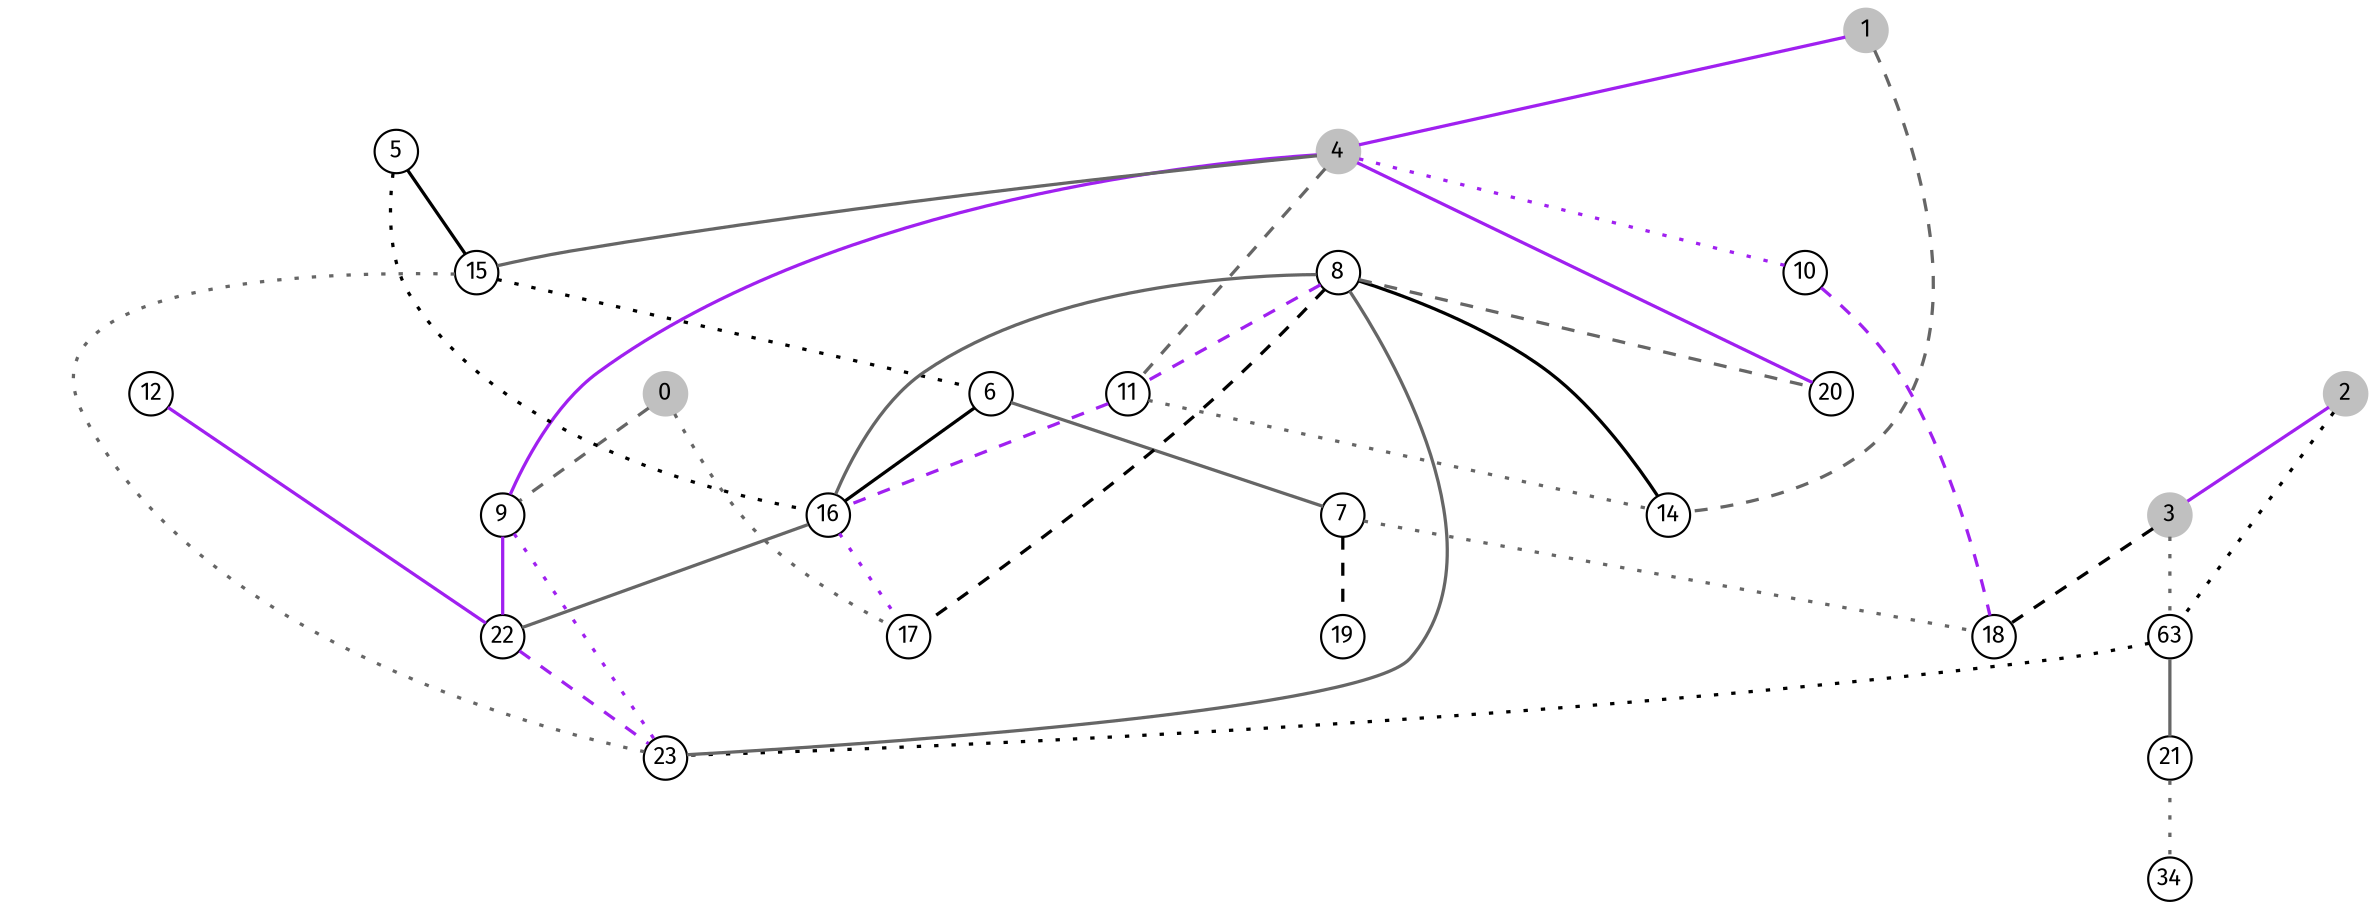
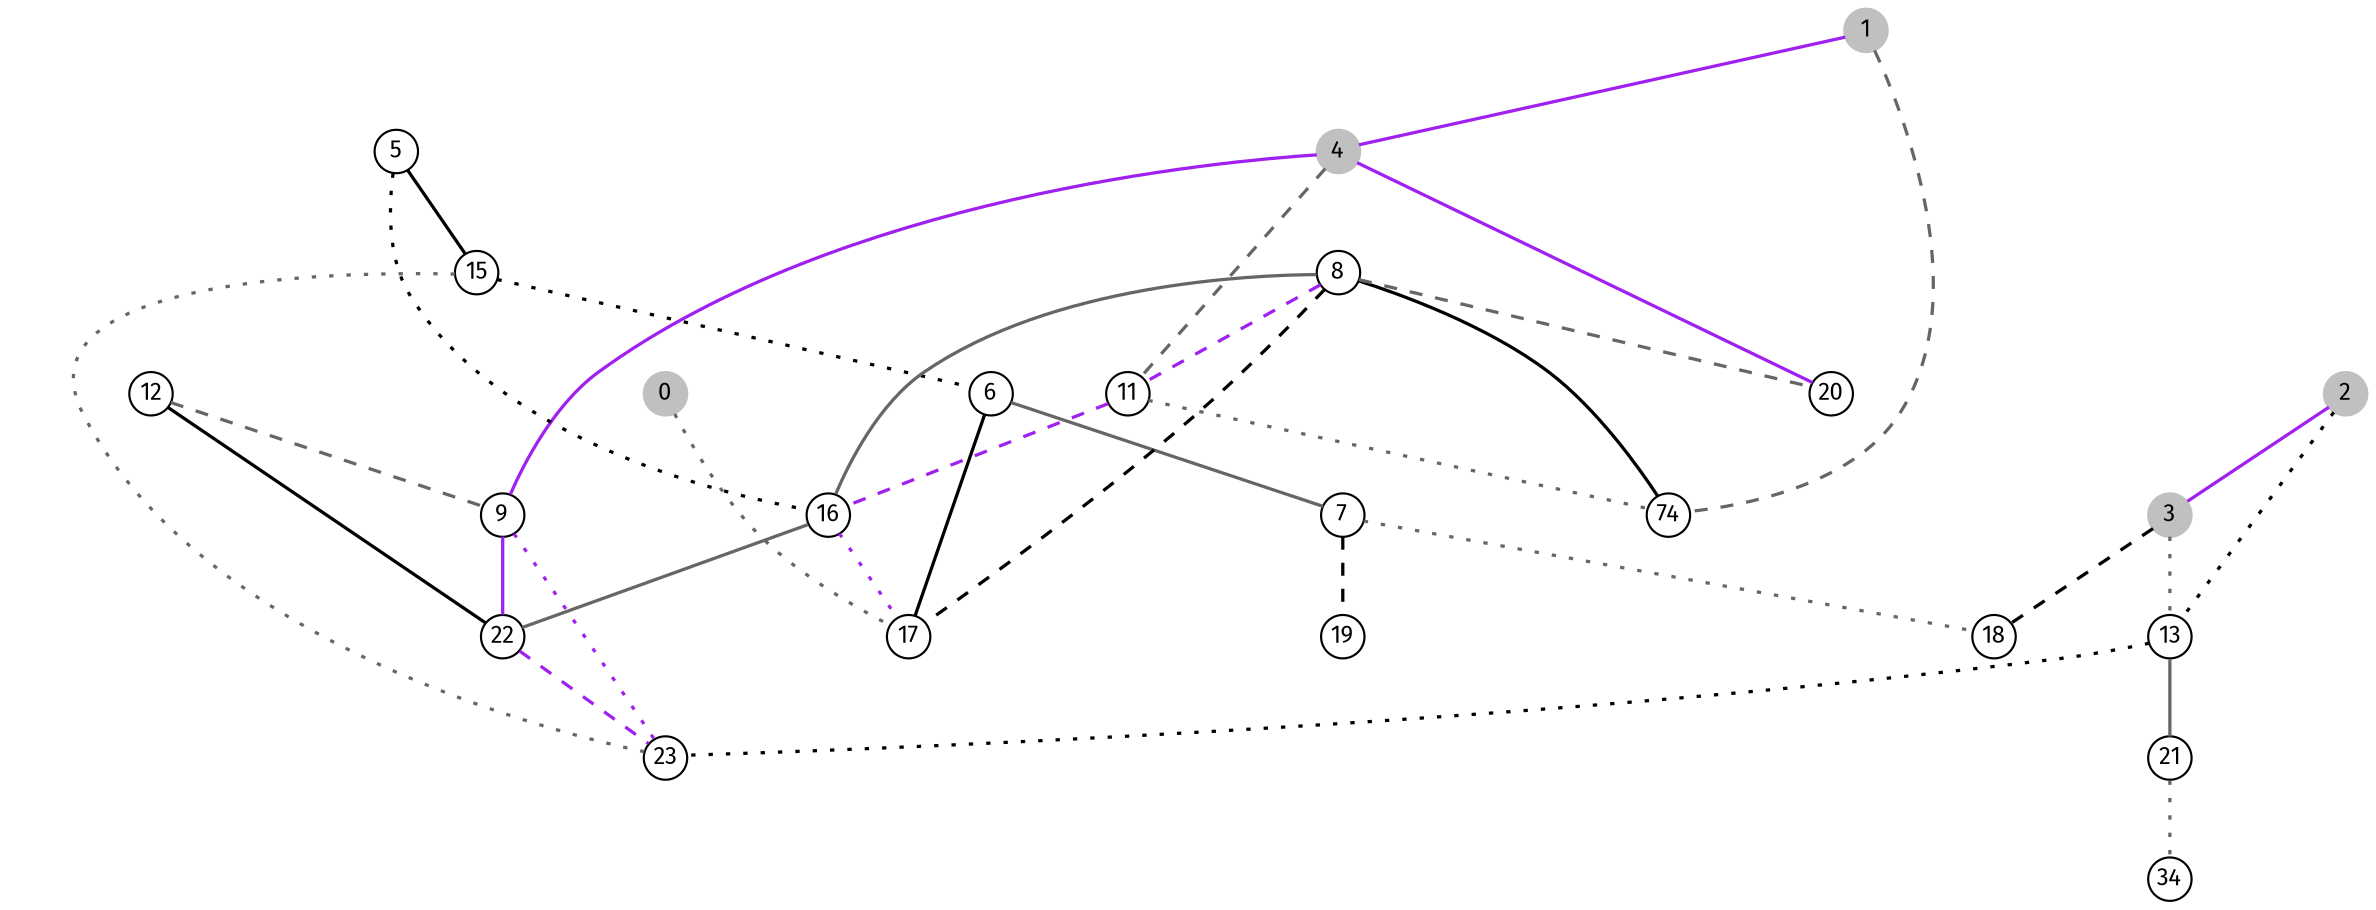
(906, 203) -> none
(1805, 273) -> none
(584, 454) -> (327, 454)
(910, 454) -> (950, 515)
(327, 515) -> (327, 515)
(1668, 515) -> (1668, 515)
(2170, 637) -> (2170, 637)
(1249, 703) -> none
